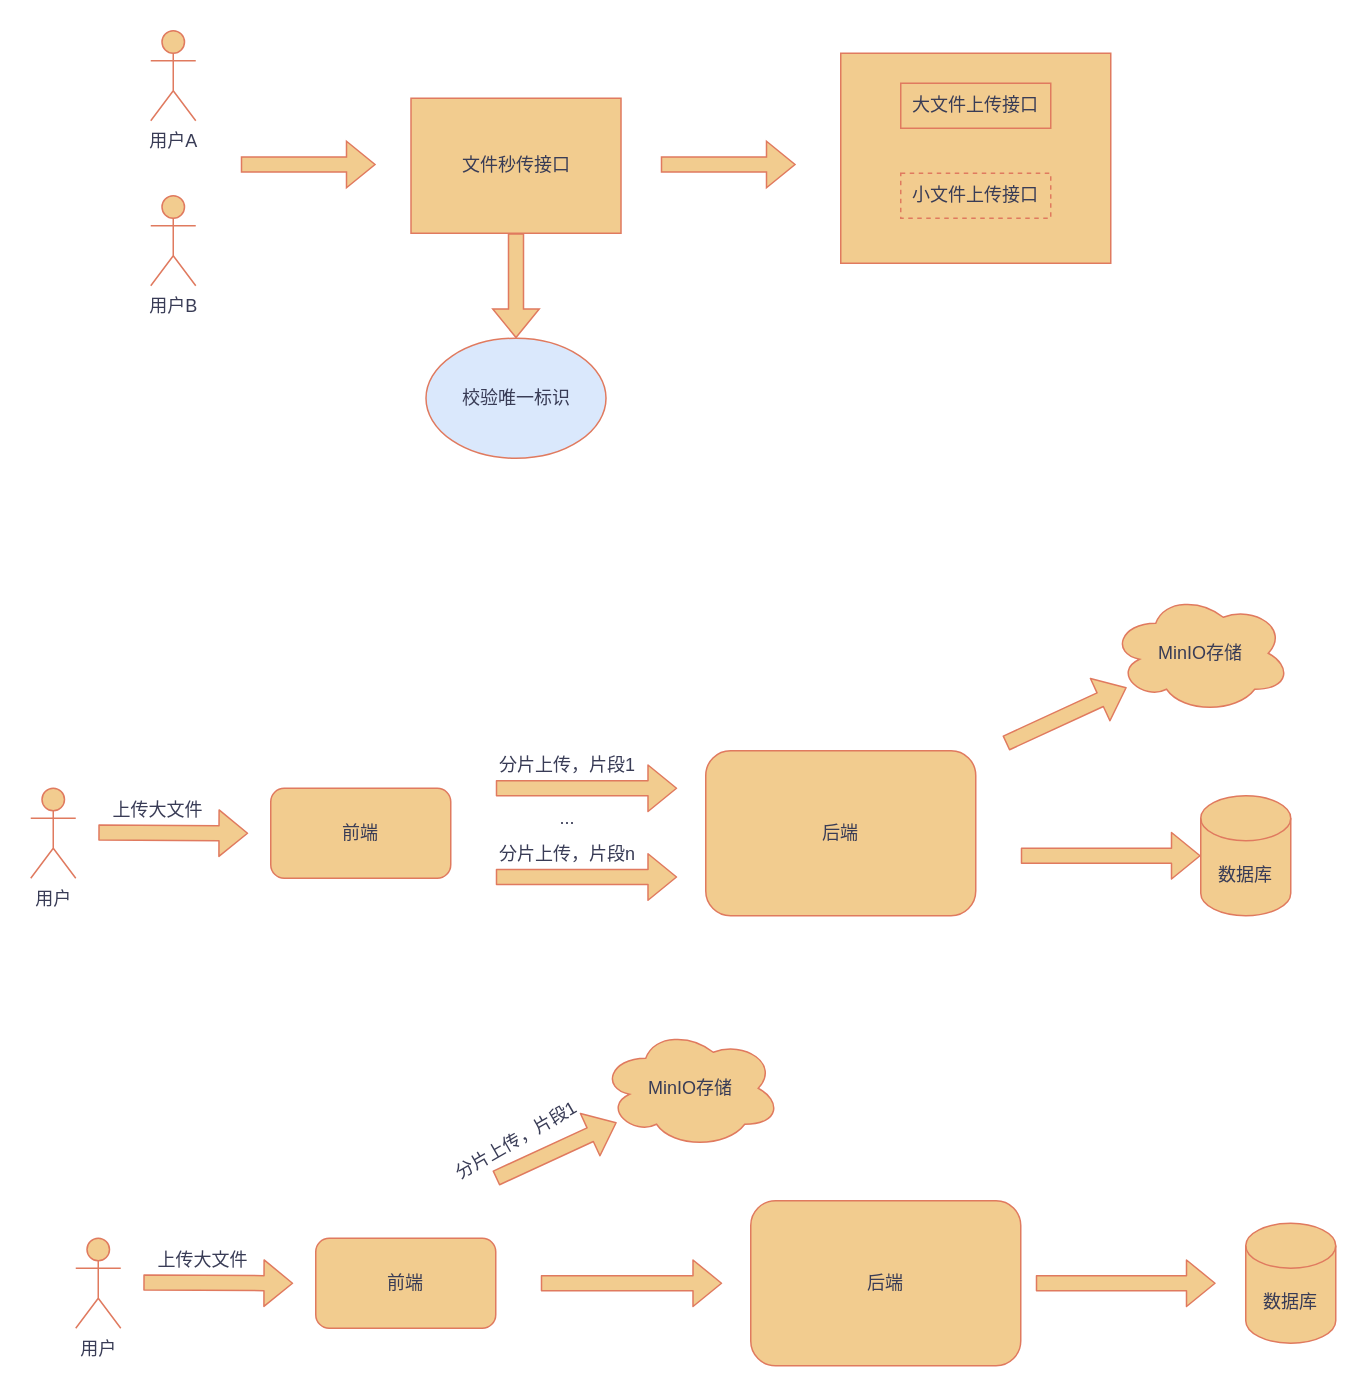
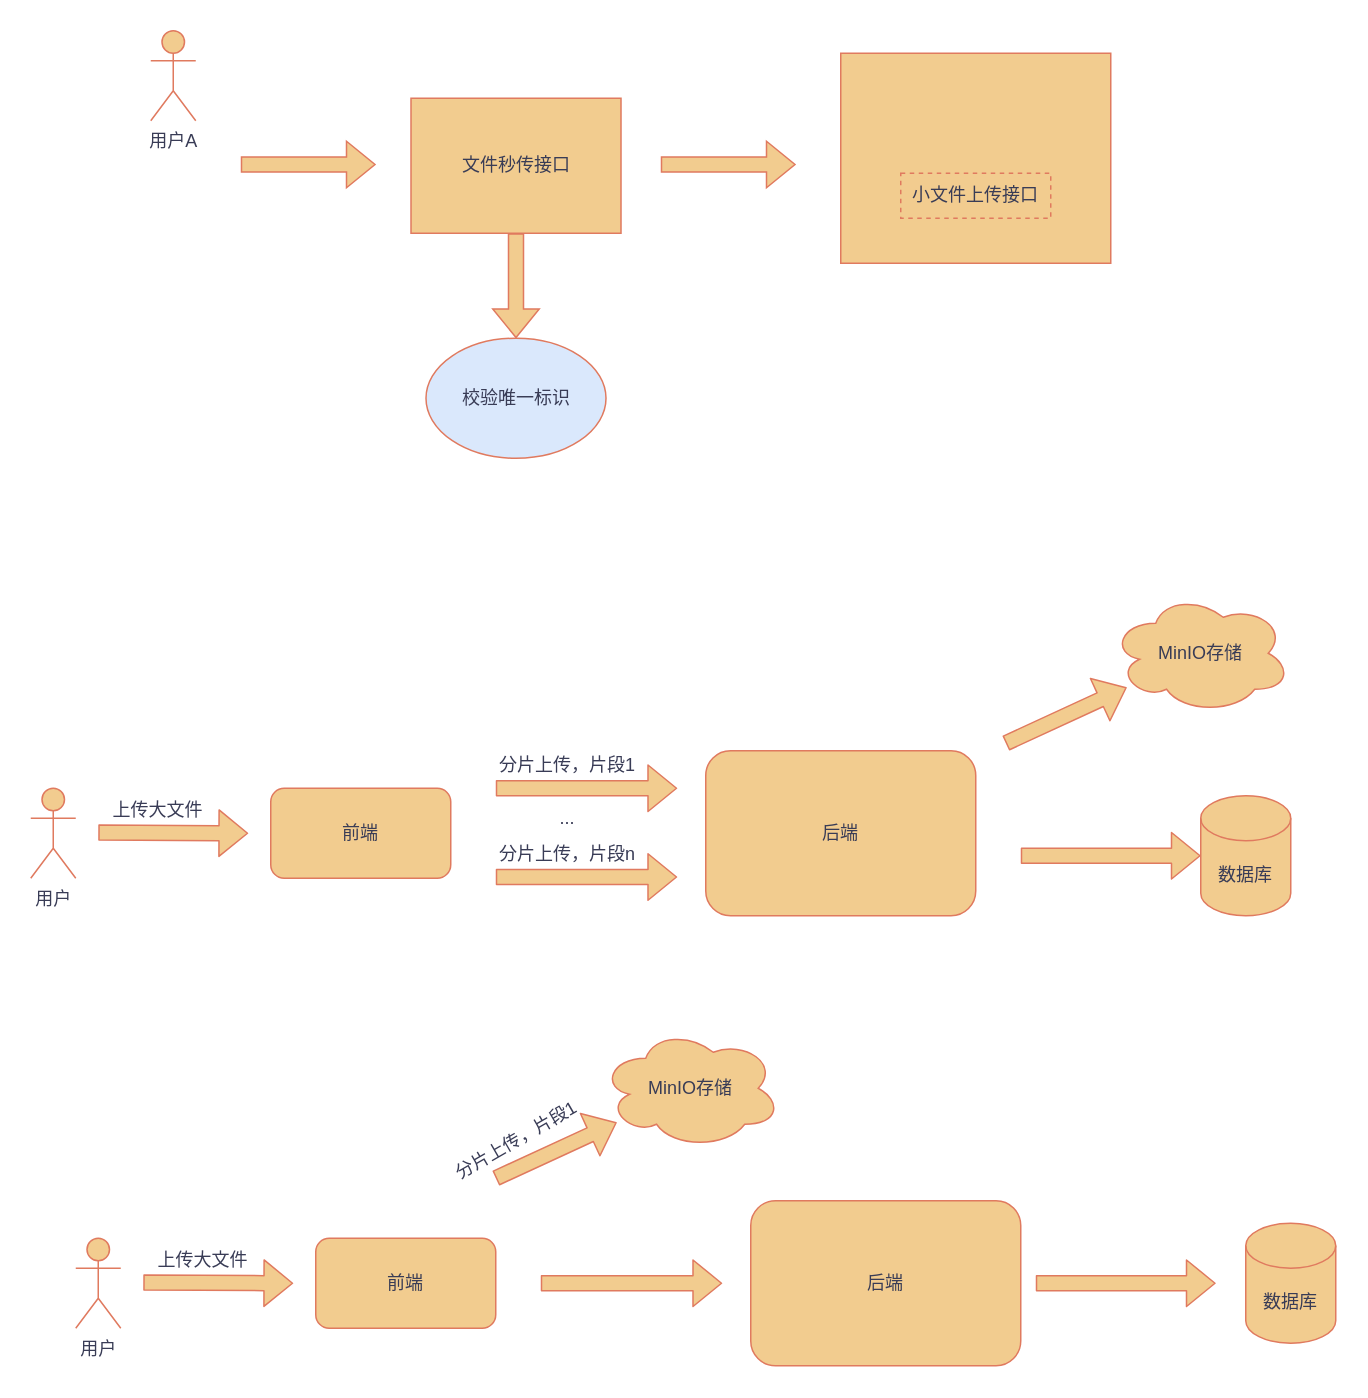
(976, 106) -> none
(173, 241) -> none
